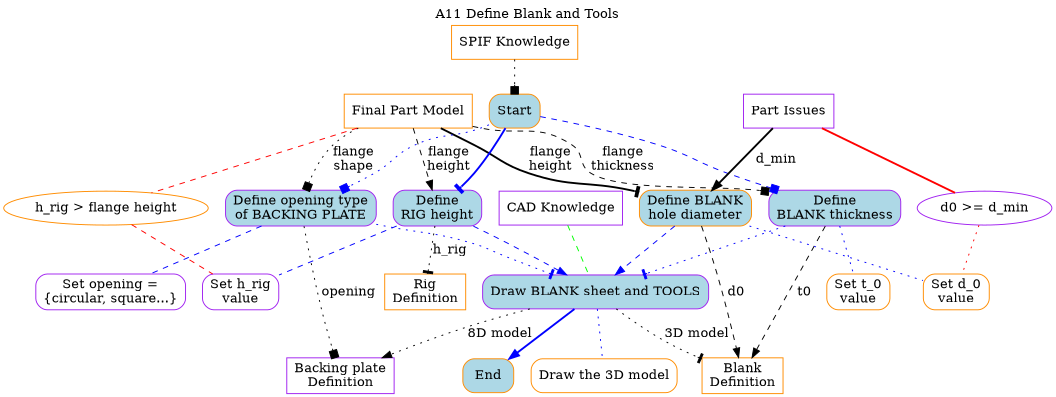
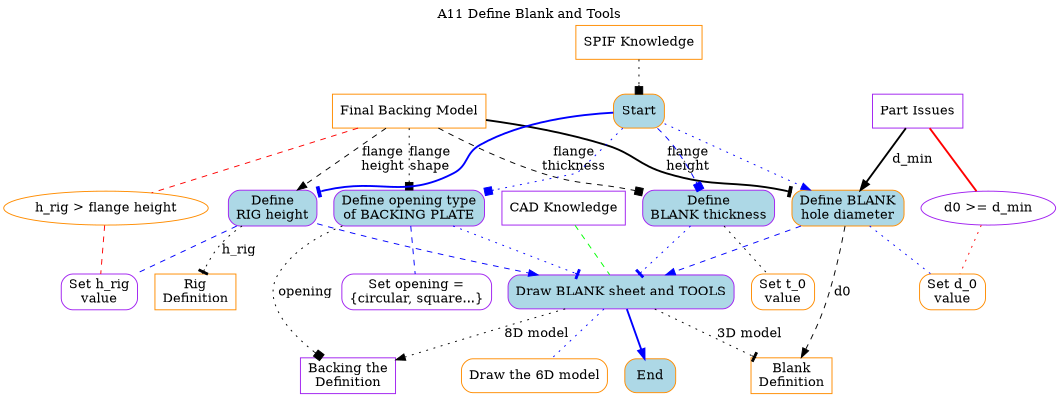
(408, 111) -> (409, 111)
none -> (733, 155)
(847, 250) -> (748, 252)
(791, 288) -> none
(340, 376) -> (348, 376)
(604, 376) -> (534, 376)
